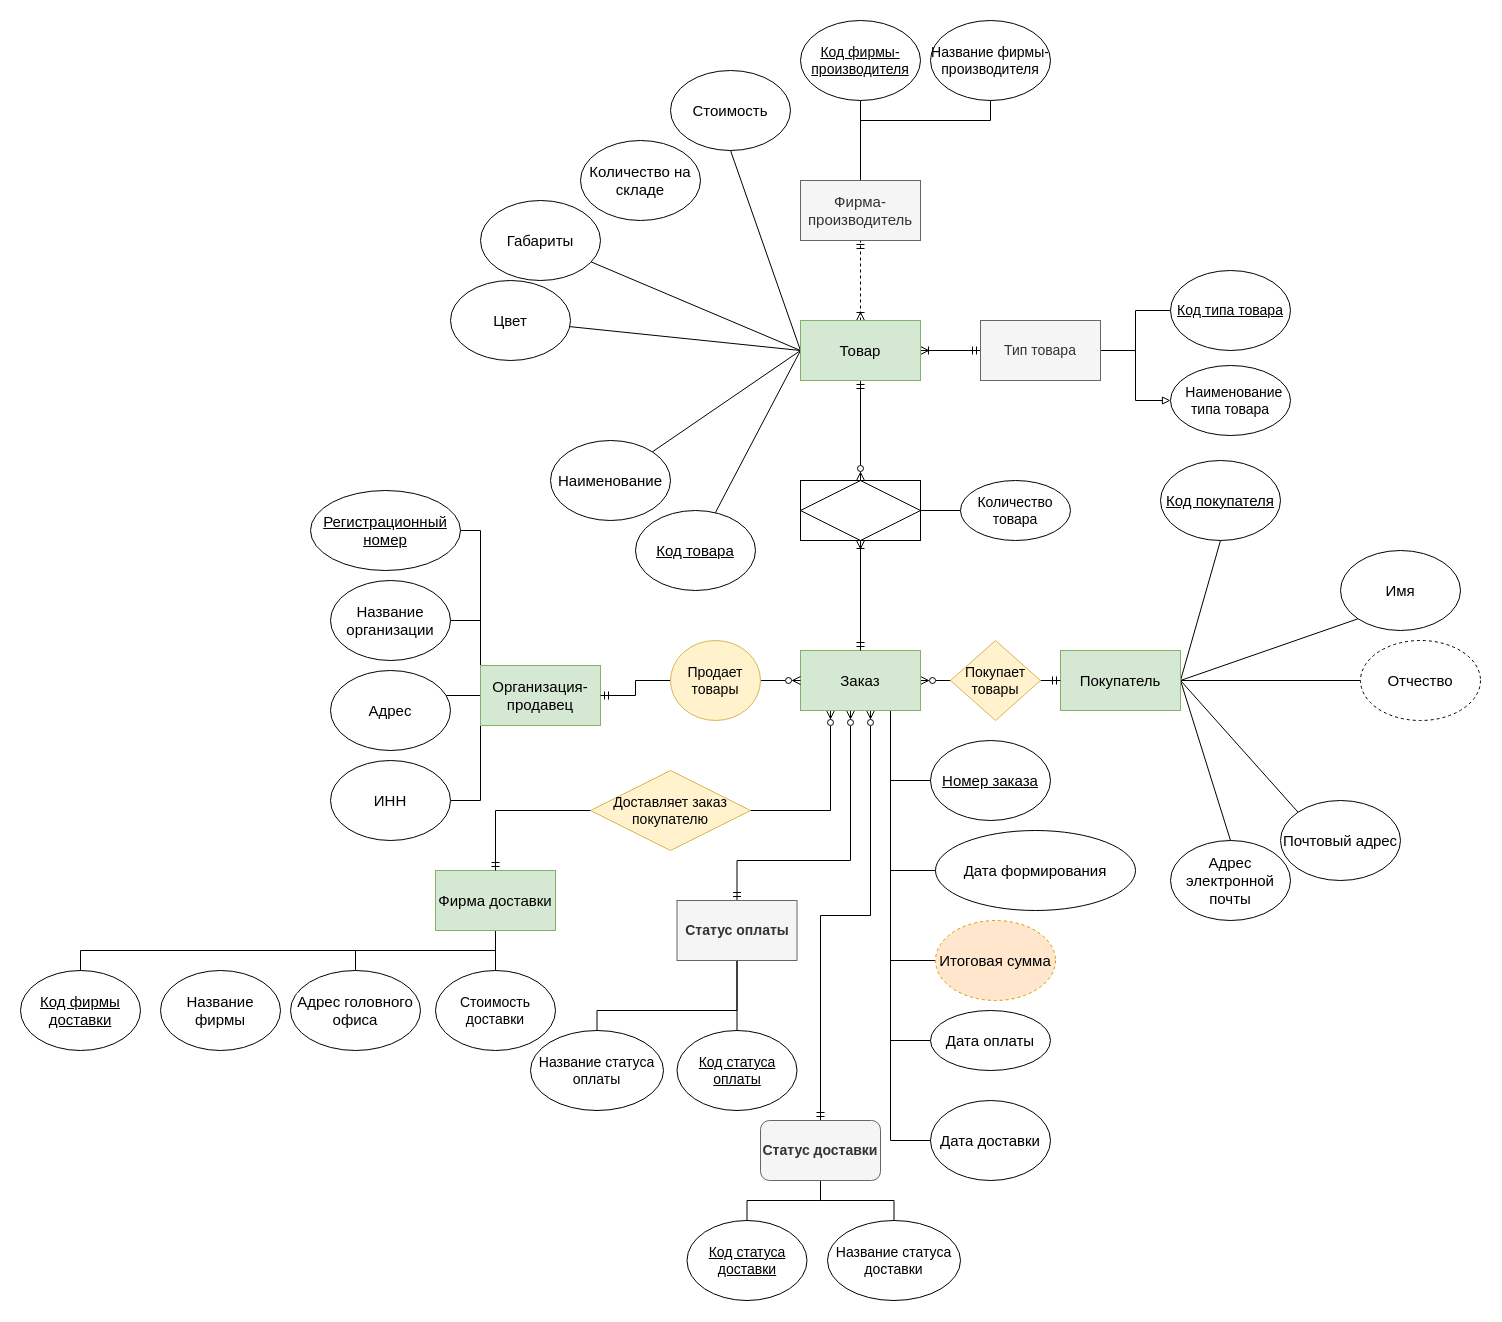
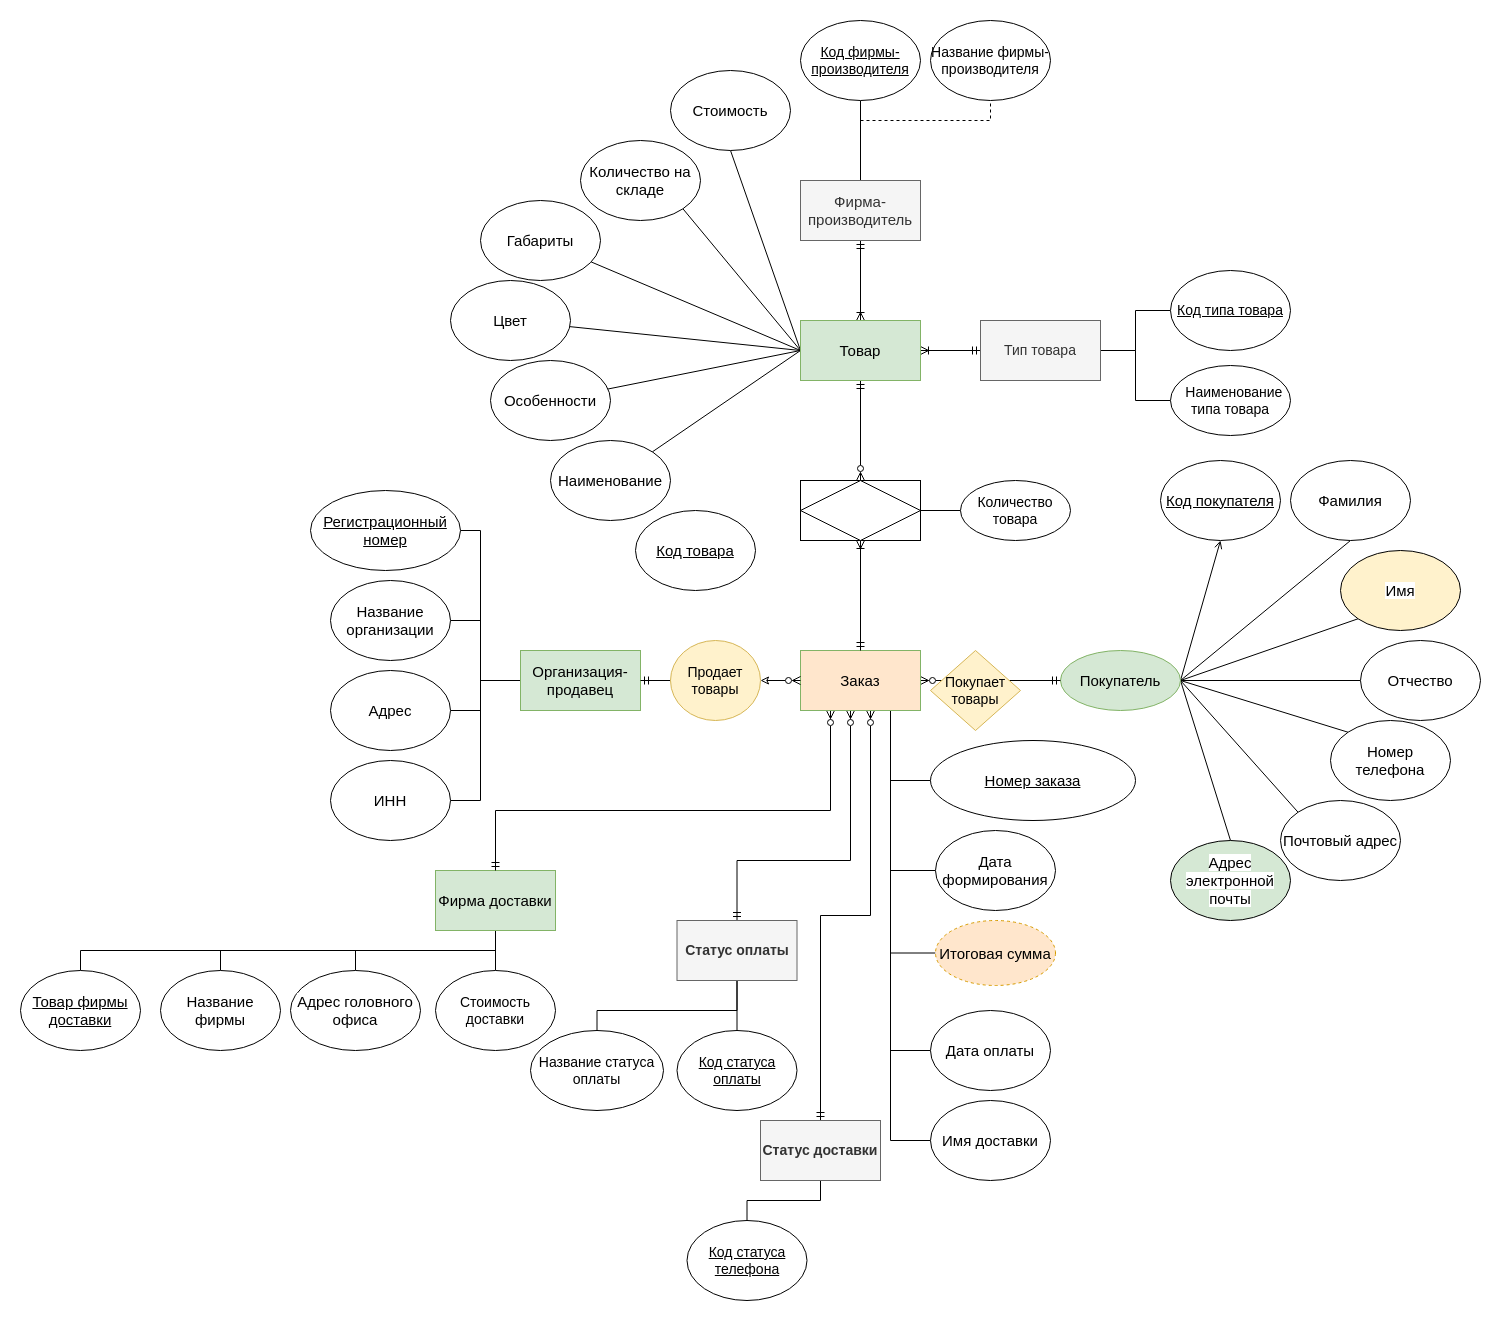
(936, 121) -> (936, 121)
(861, 280) -> (861, 280)
none -> (701, 370)
none -> (551, 401)
(1161, 401) -> (1164, 401)
(757, 433) -> (740, 278)
none -> (1351, 501)
(1219, 544) -> (1219, 546)
(1401, 591) -> (1401, 591)
none -> (1267, 609)
(766, 681) -> (768, 681)
(861, 681) -> (861, 681)
(996, 681) -> (976, 691)
(1121, 681) -> (1121, 681)
(1421, 681) -> (1421, 681)
(541, 696) -> (581, 681)
none -> (1267, 707)
none -> (1391, 761)
(991, 781) -> (1033, 781)
(671, 811) -> none
(1036, 871) -> (996, 871)
(1231, 881) -> (1231, 881)
(737, 931) -> (737, 951)
none -> (221, 961)
(996, 961) -> (996, 953)
(81, 1011) -> (81, 1011)
(991, 1041) -> (991, 1051)
(991, 1141) -> (991, 1141)
(821, 1151) -> (821, 1151)
(868, 1201) -> none
(748, 1261) -> (748, 1261)
(894, 1261) -> none
